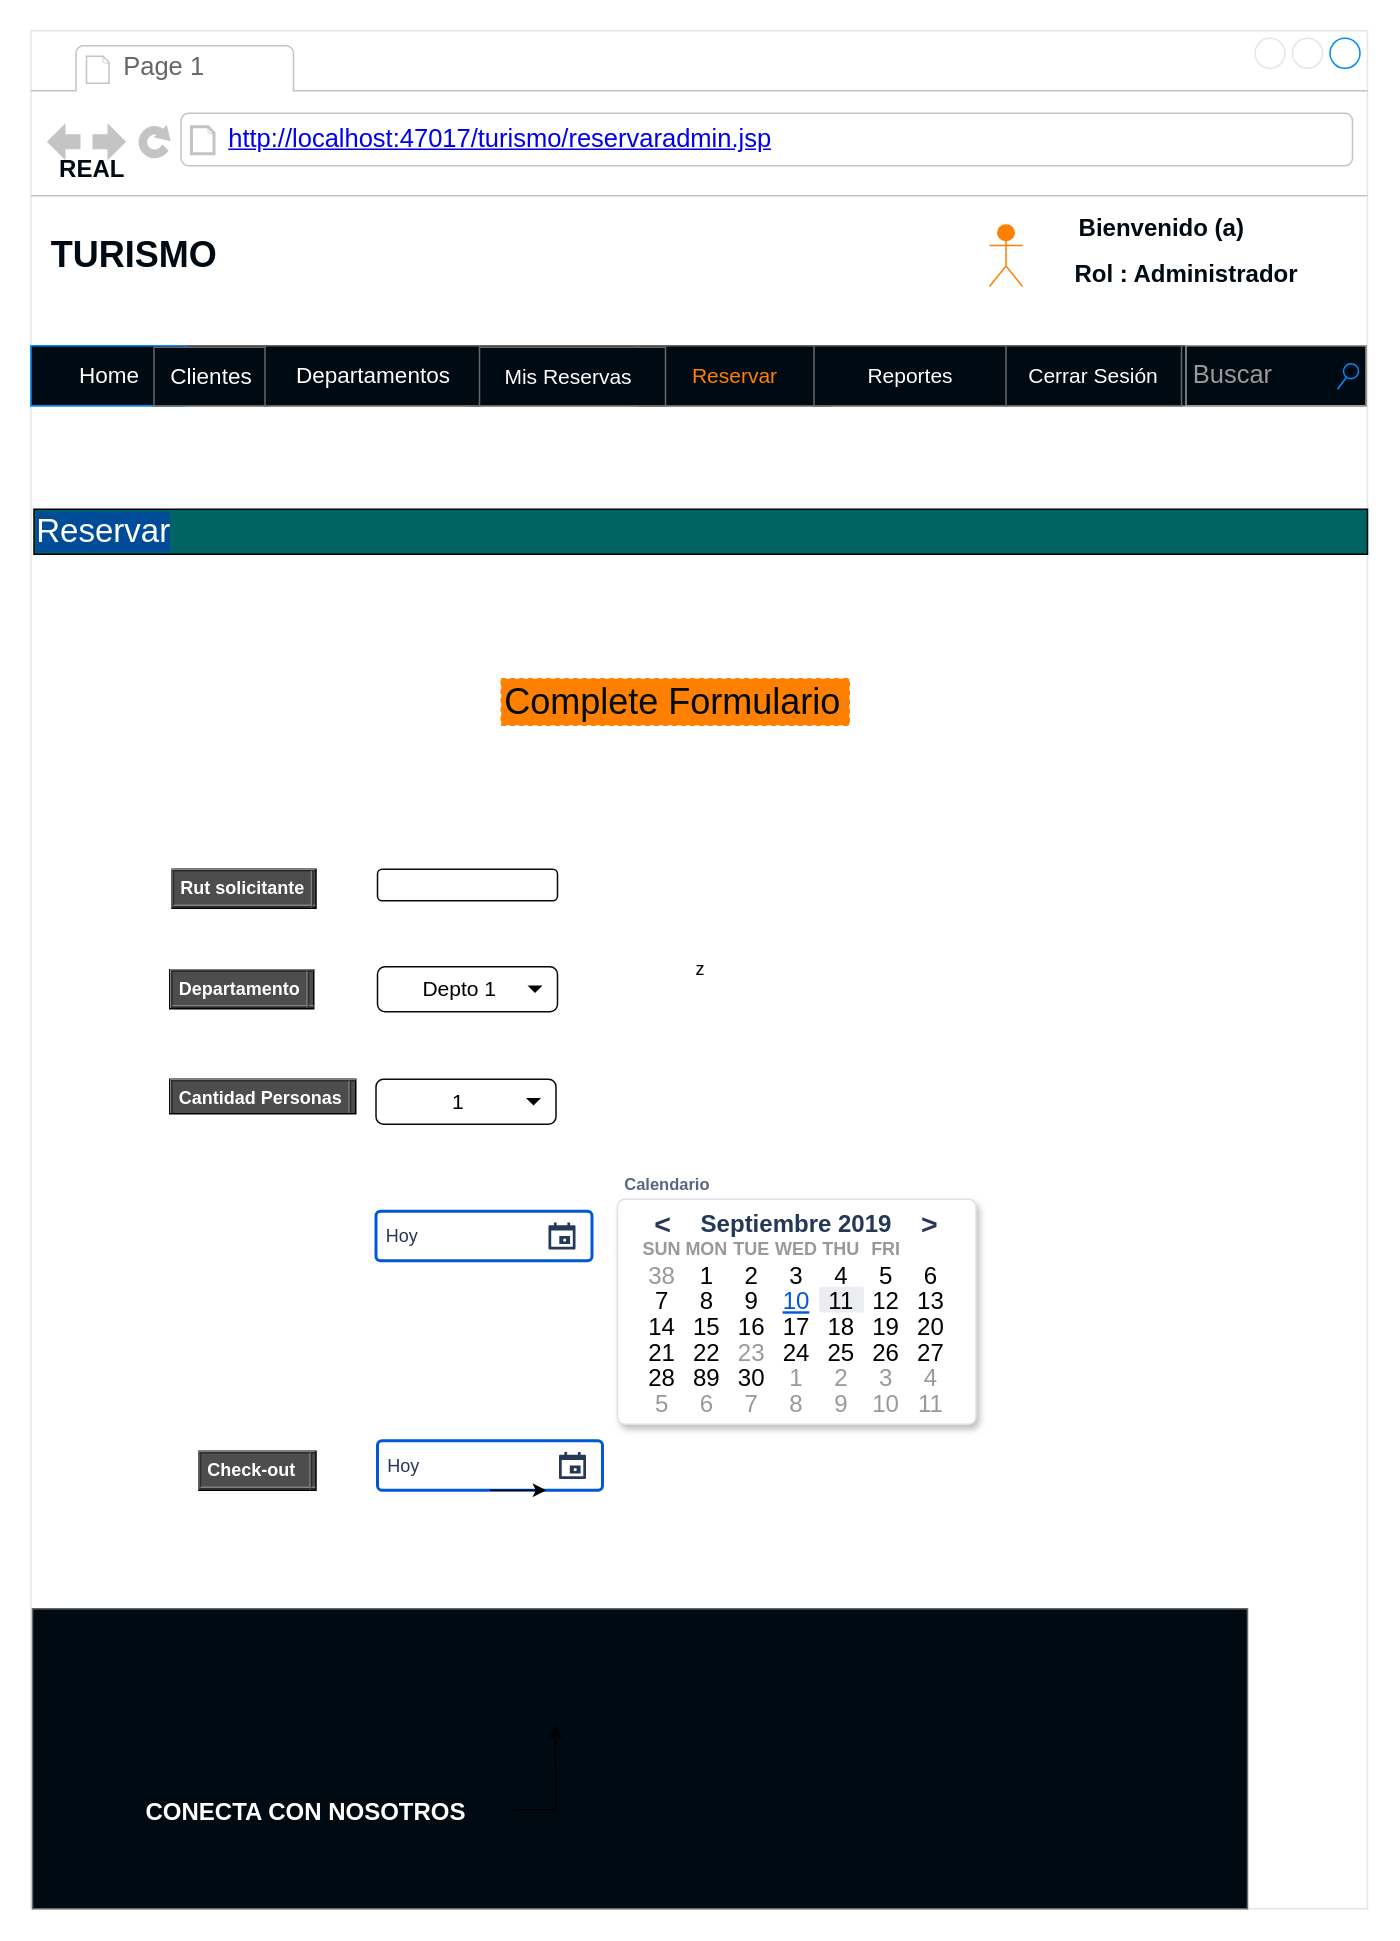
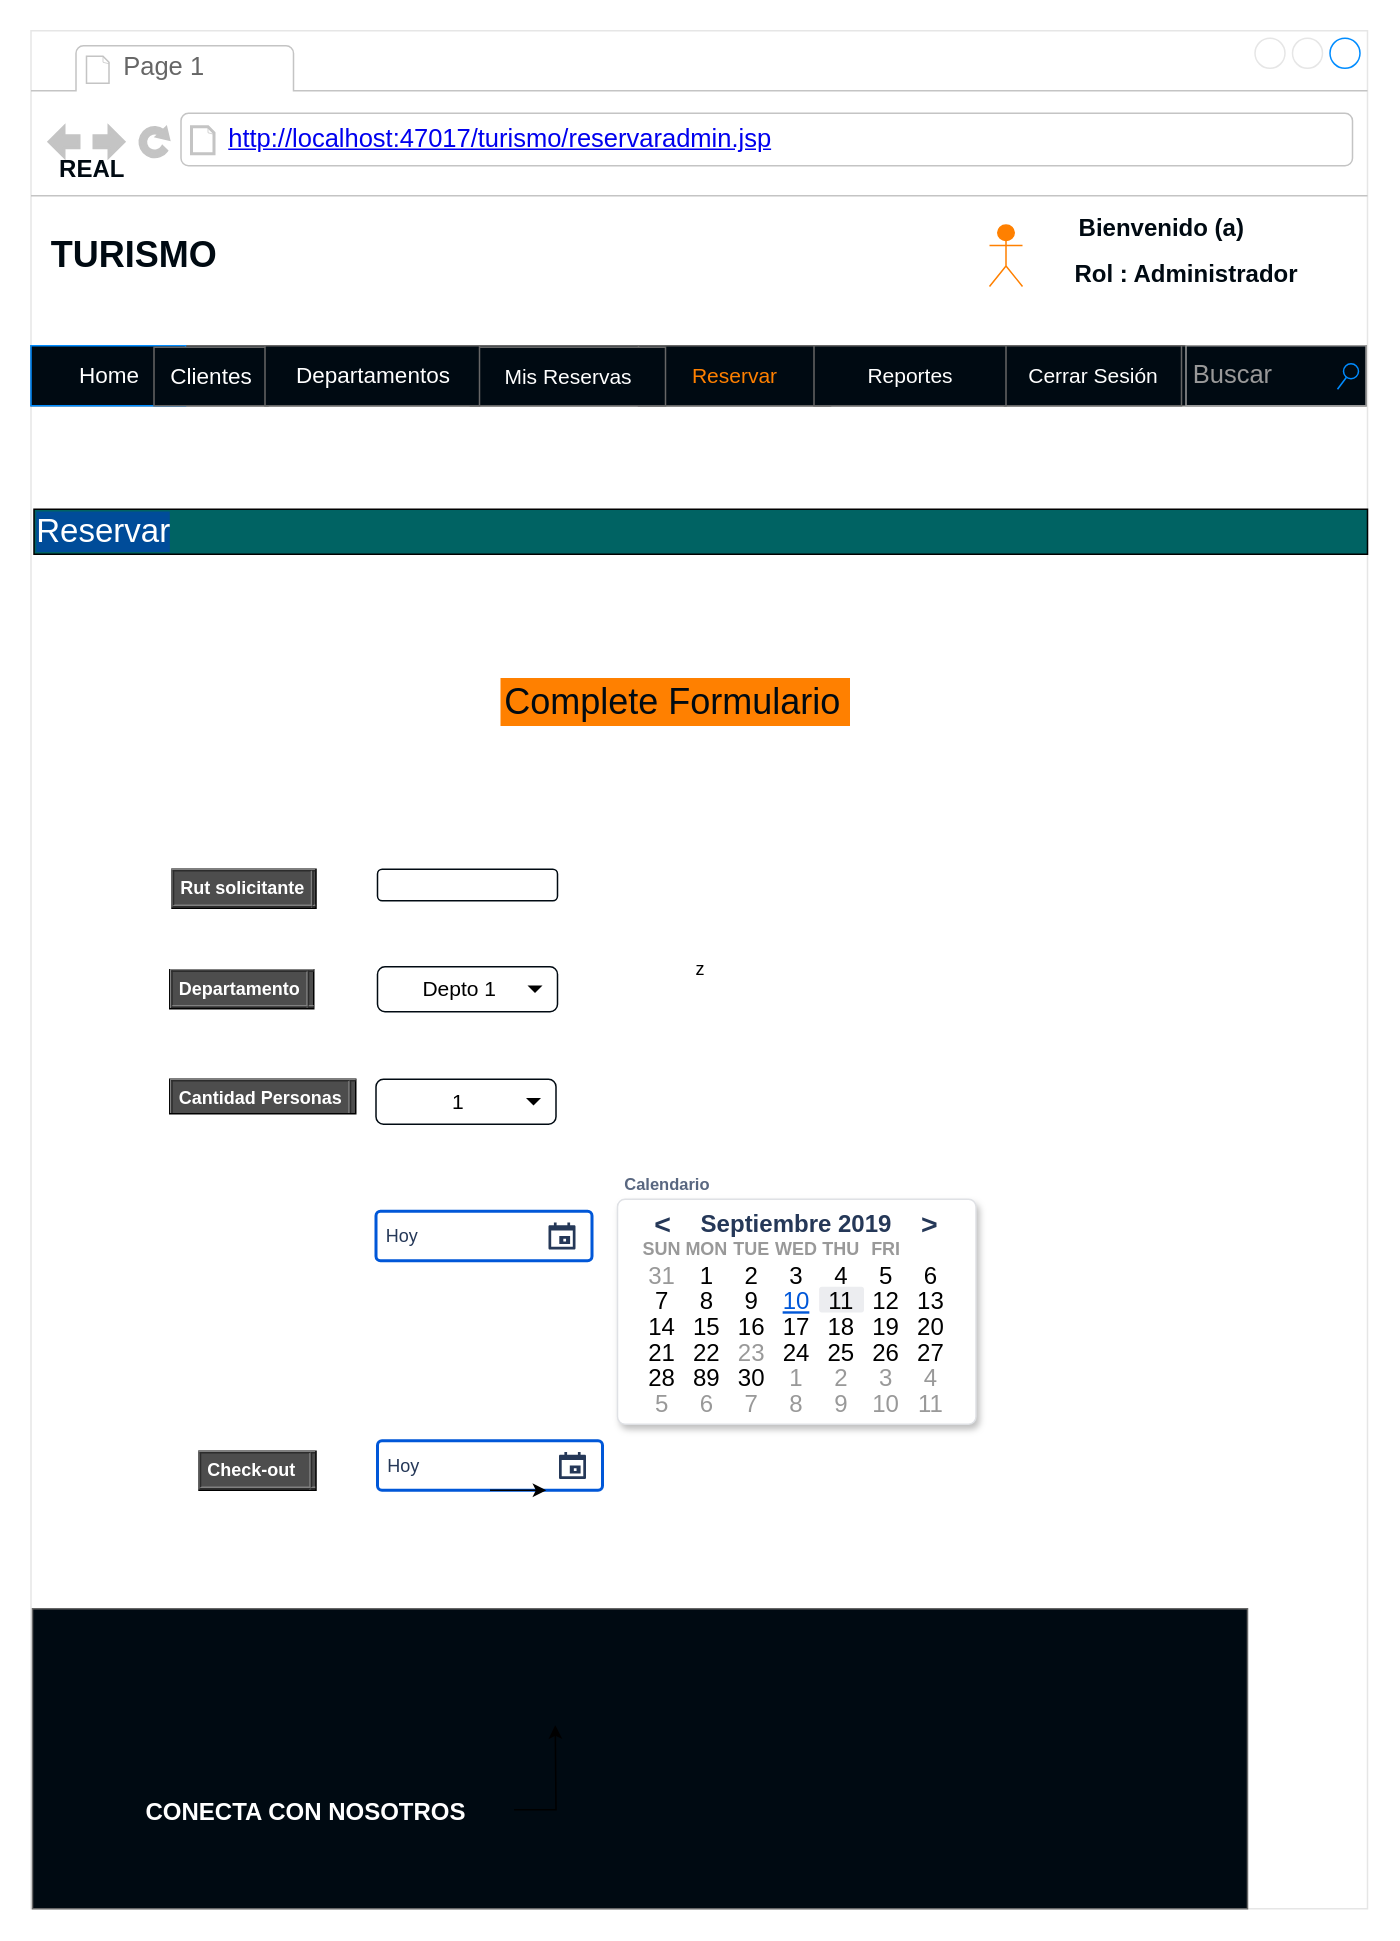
(675, 702) -> (675, 702)
(661, 1276) -> (661, 1276)
